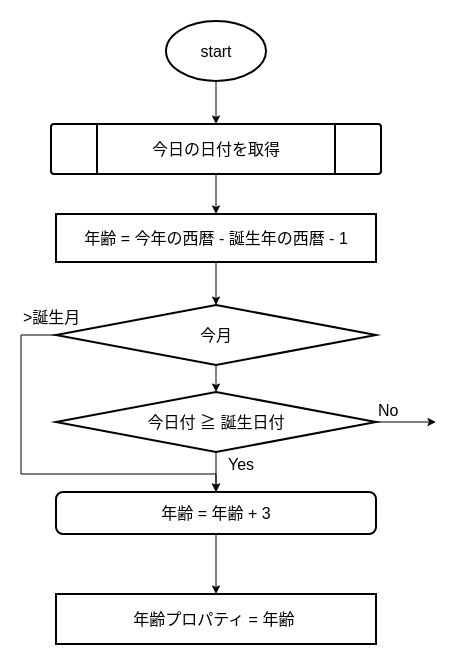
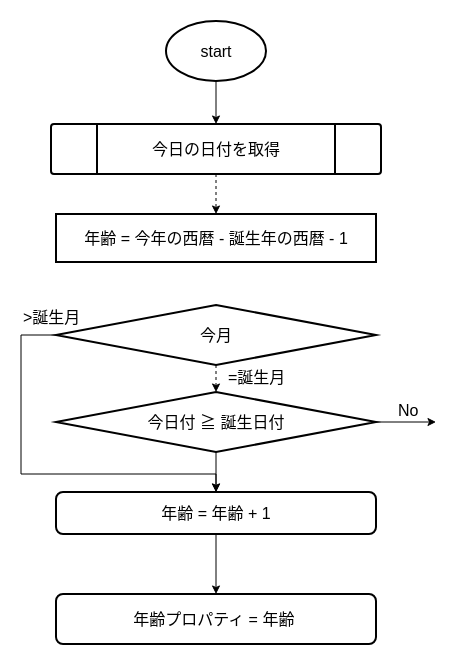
(216, 189) -> (216, 189)
(216, 280) -> none
(216, 375) -> (216, 375)
none -> (261, 375)
(396, 409) -> (416, 409)
(246, 462) -> none
(217, 514) -> (217, 514)
(216, 619) -> (216, 619)
